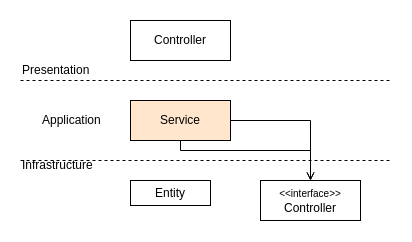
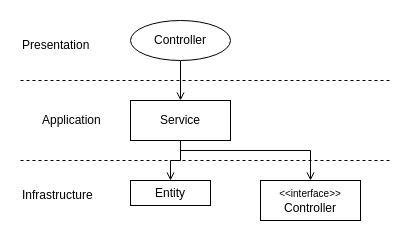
(181, 41) -> (181, 41)
(66, 71) -> (66, 46)
none -> (181, 78)
(181, 121) -> (181, 121)
(284, 121) -> (171, 170)
(66, 166) -> (66, 196)
